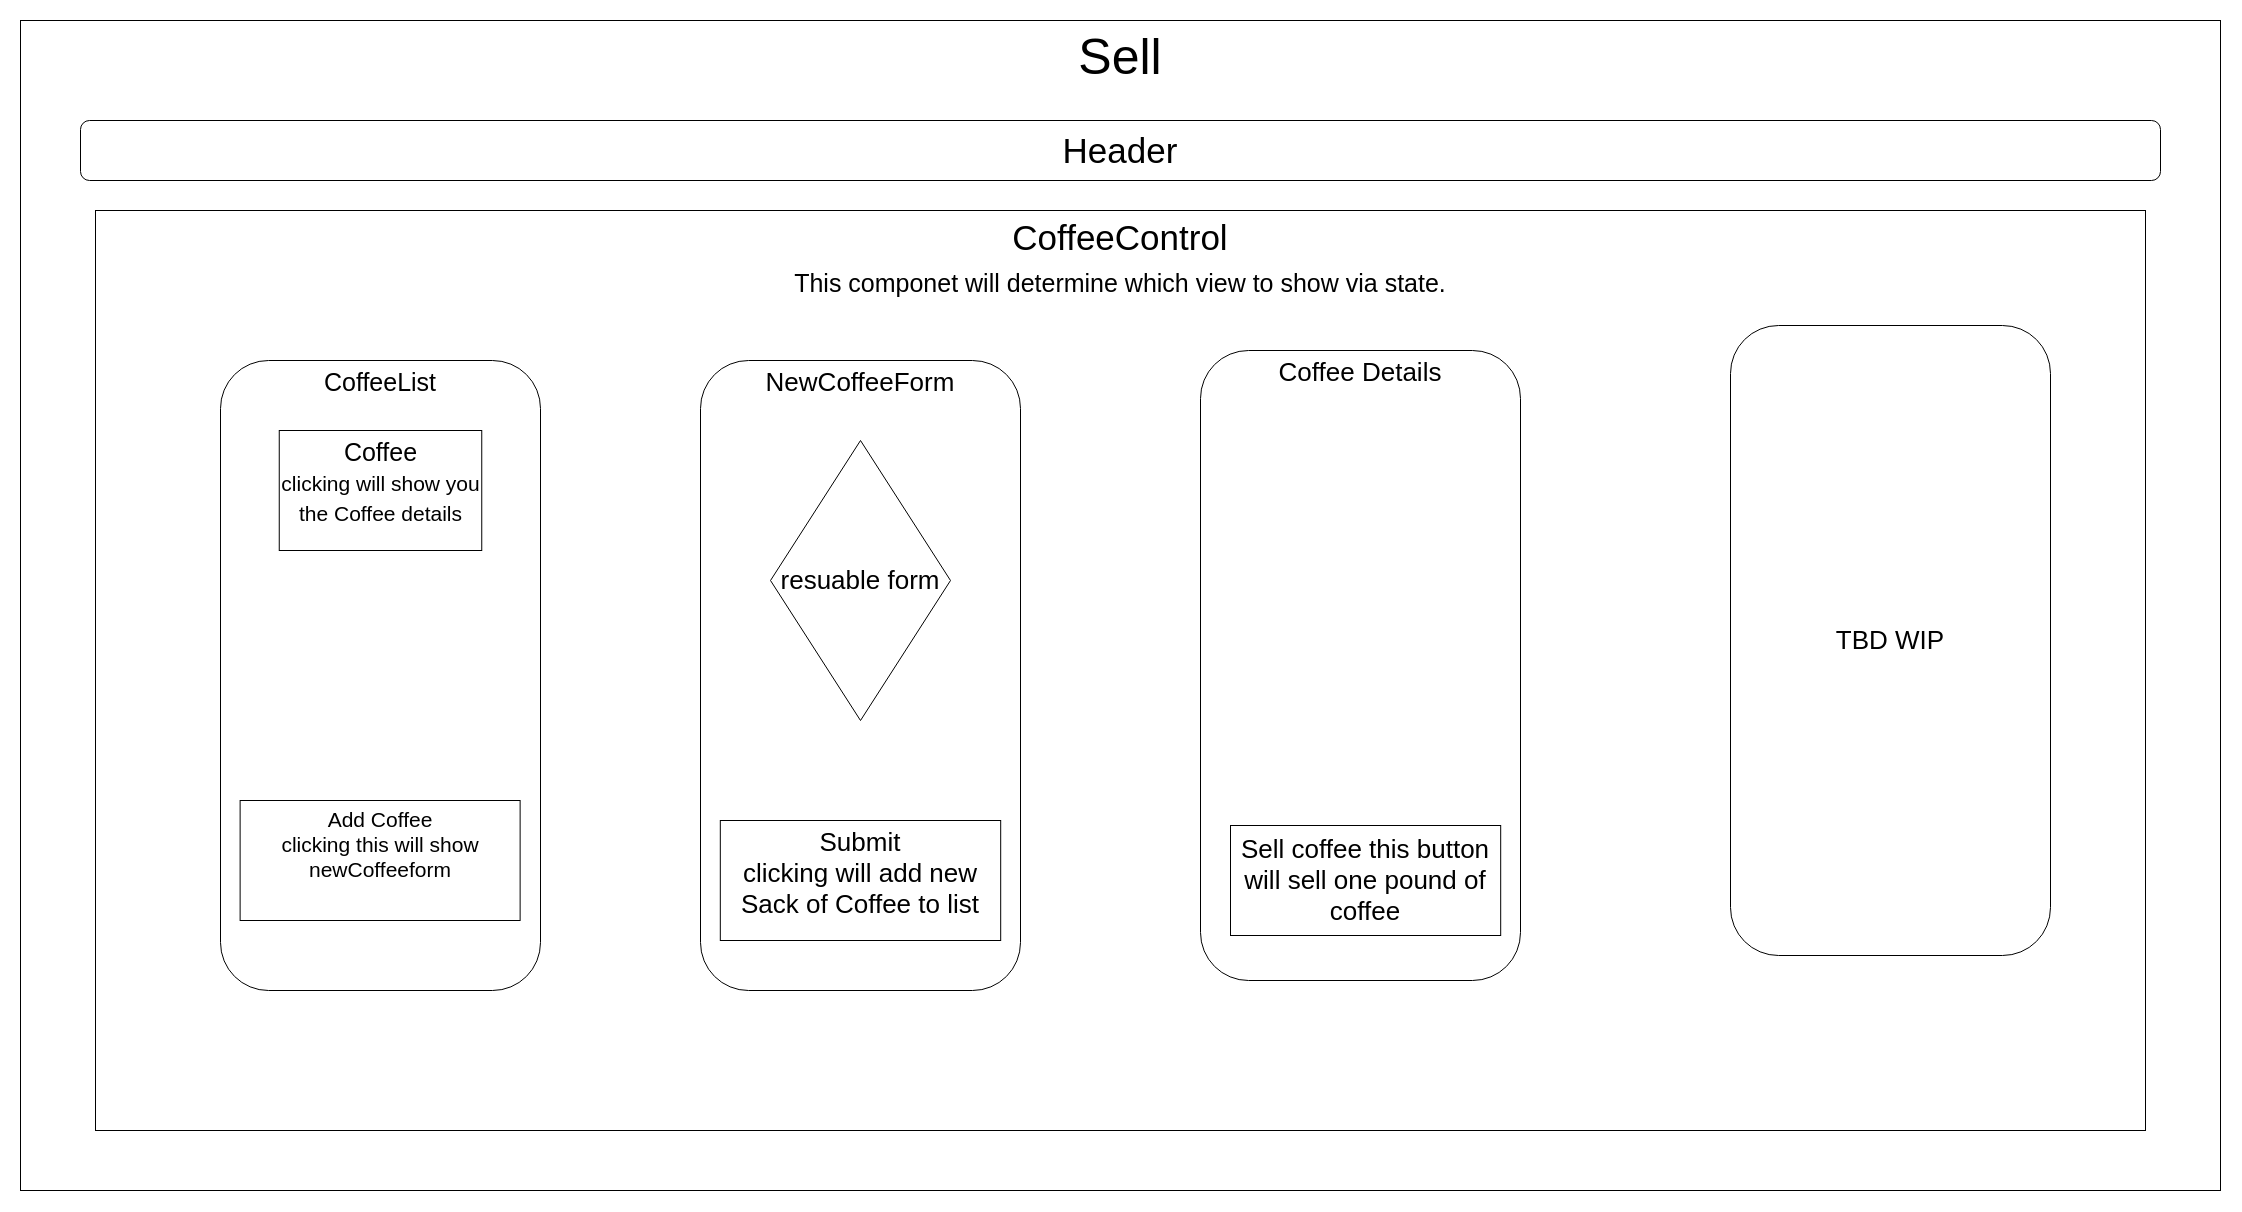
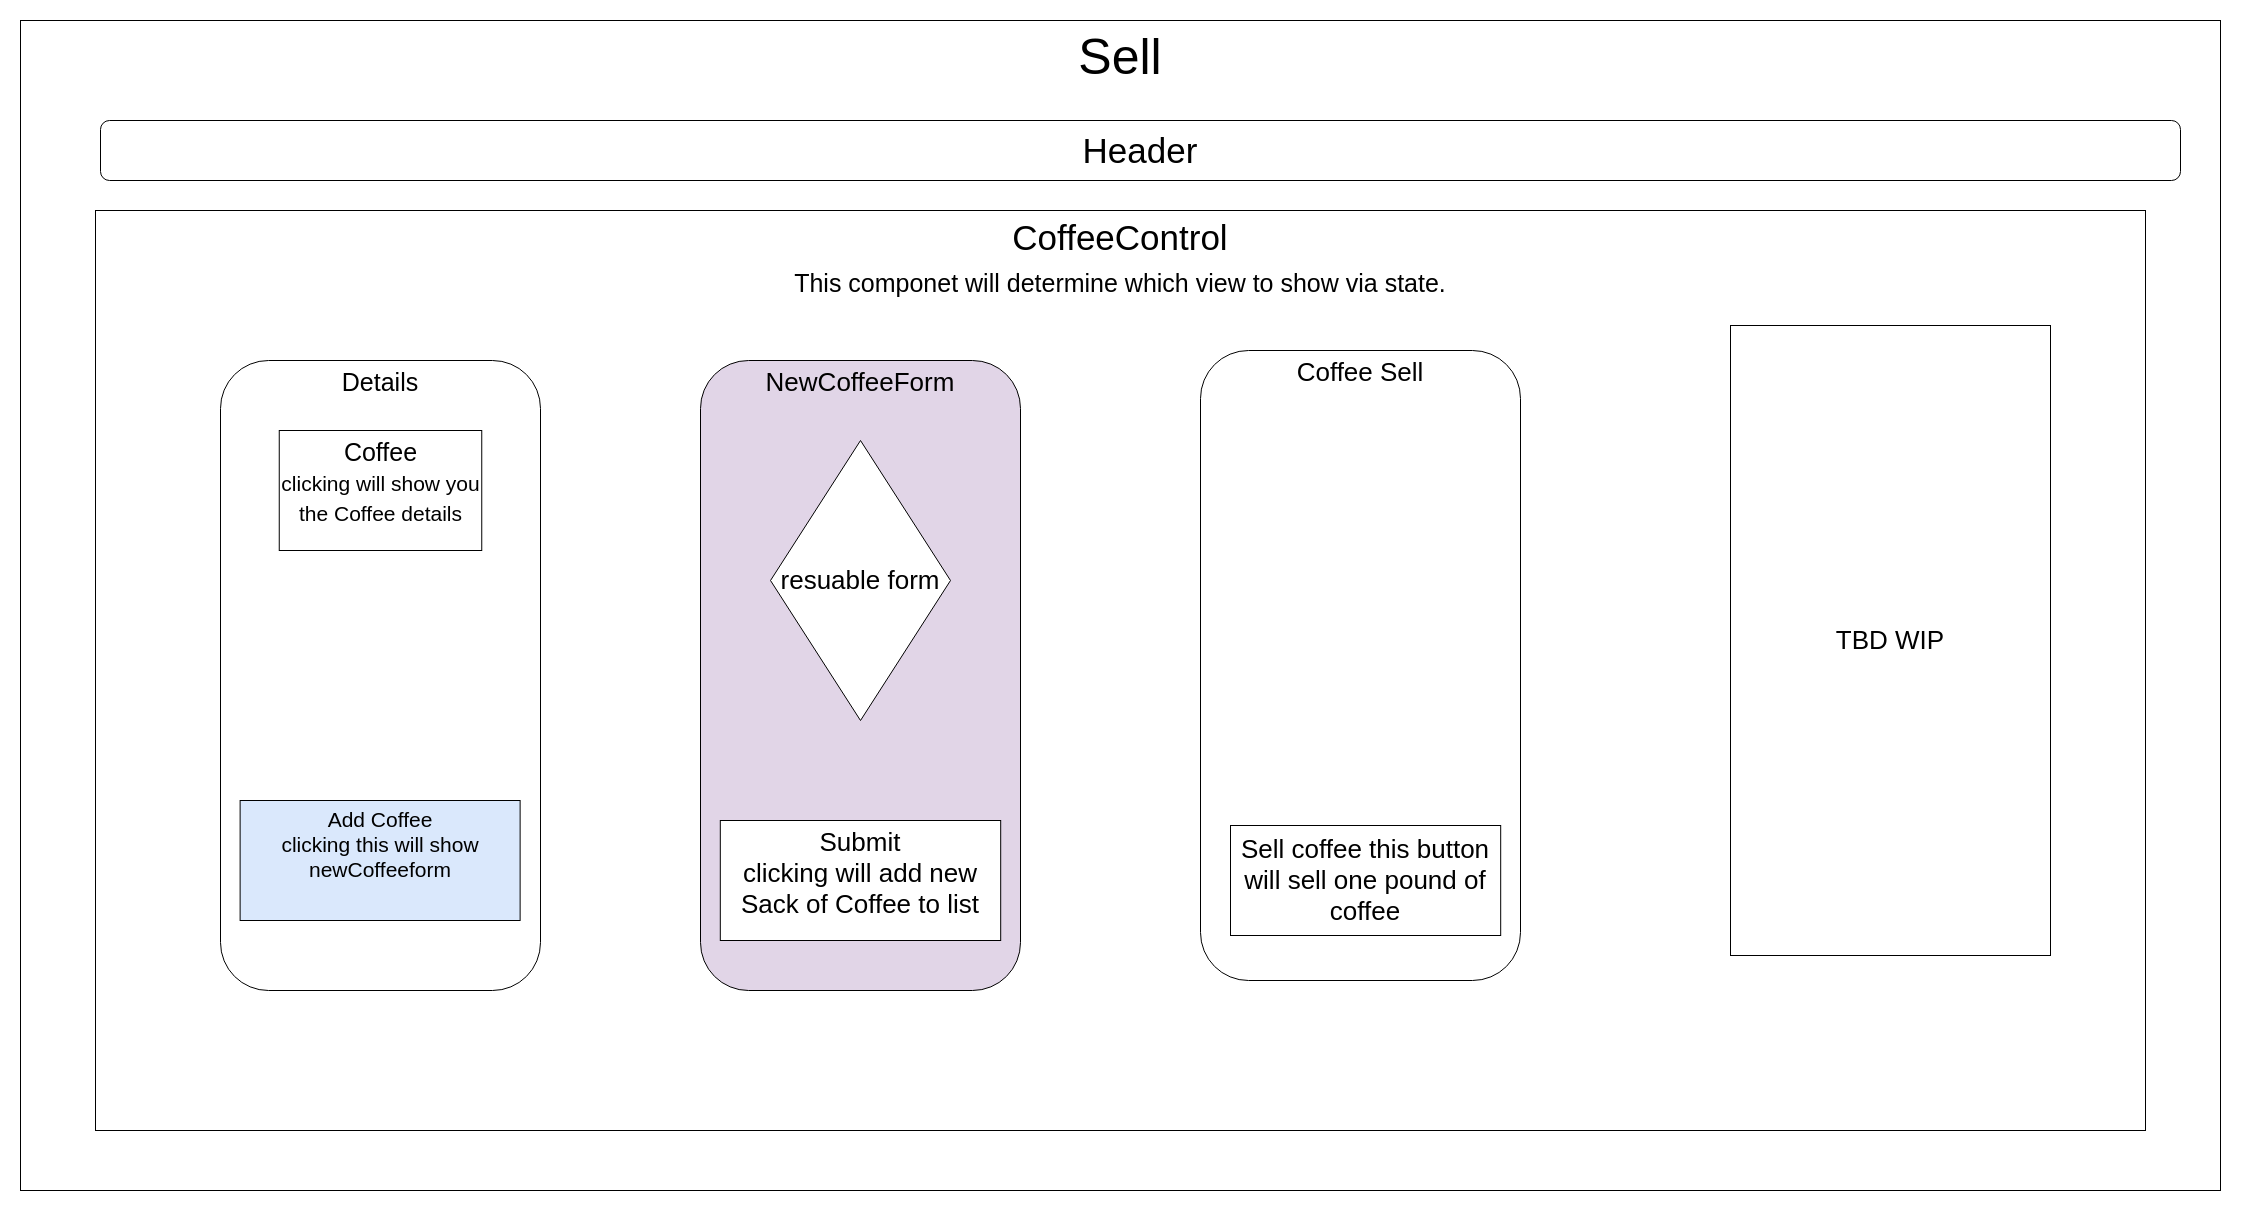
(1121, 151) -> (1141, 151)
(1361, 373) -> (1361, 373)
(381, 383) -> (381, 383)
(861, 383) -> (861, 383)
(1891, 641) -> (1891, 641)
(380, 861) -> (380, 861)
